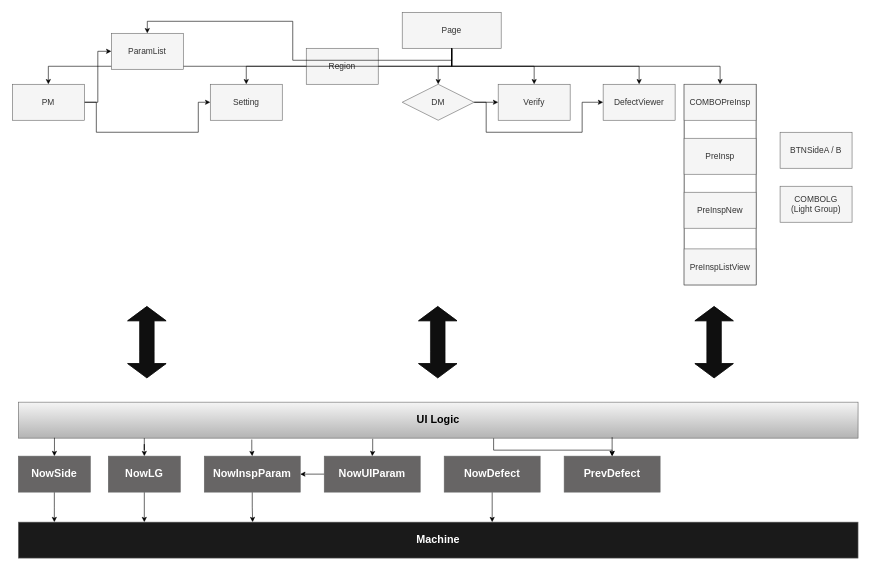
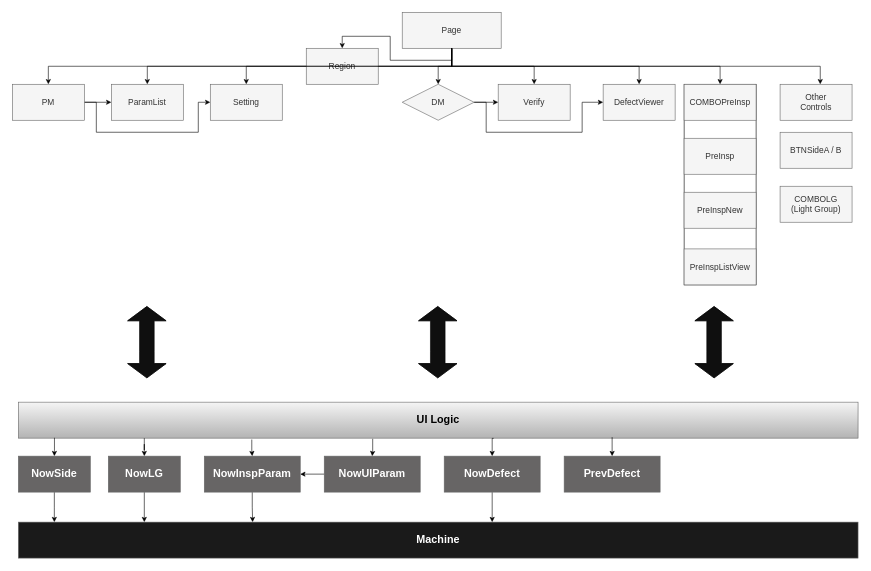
none -> (342, 38)
(147, 51) -> (147, 102)
none -> (819, 66)
none -> (816, 102)
(494, 445) -> (492, 445)
